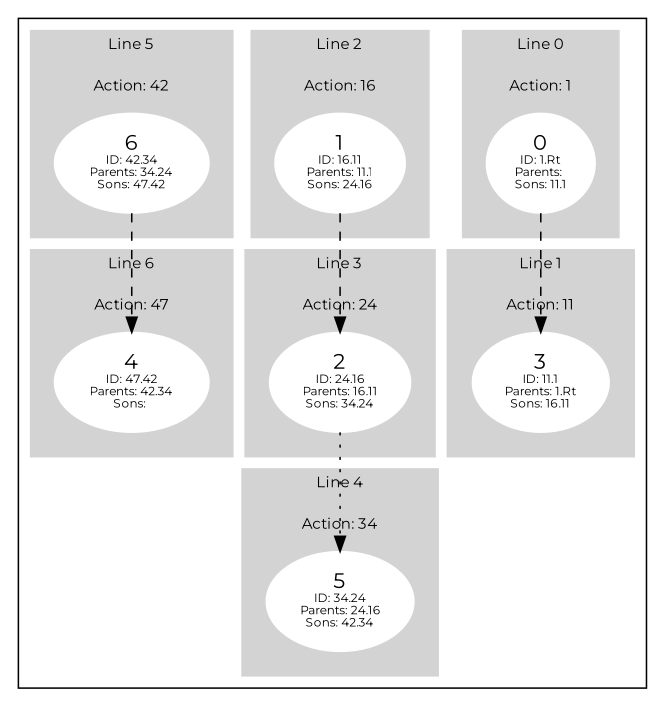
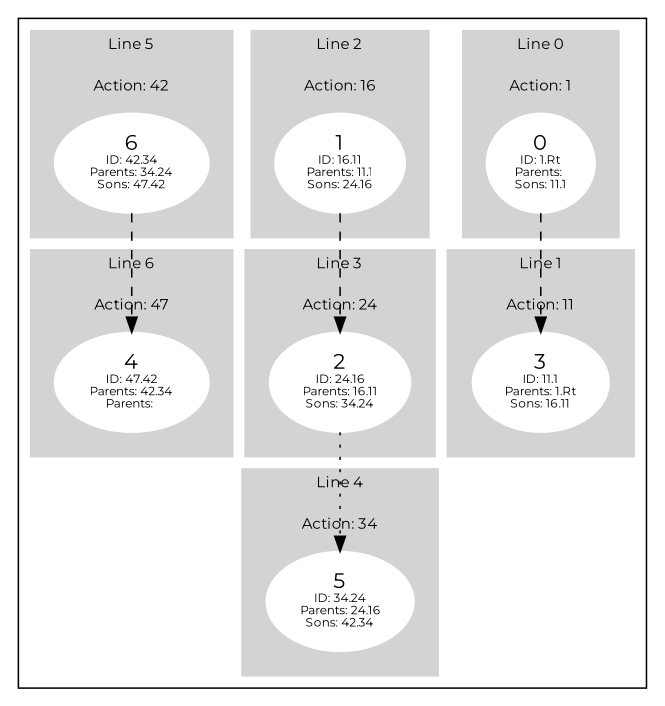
(132, 404) -> (132, 404)
